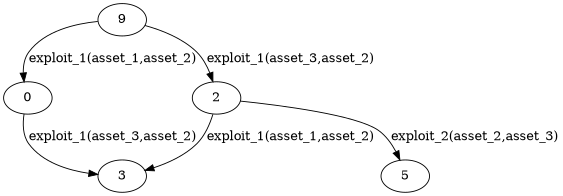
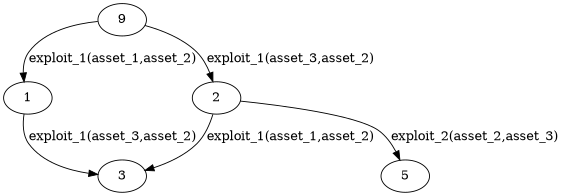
(28, 98) -> (28, 98)
